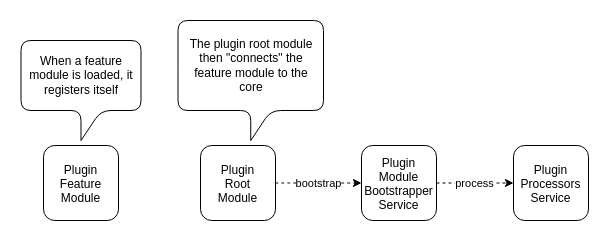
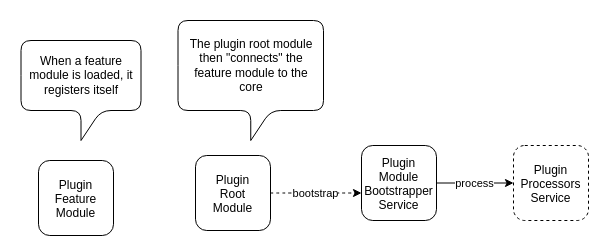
(81, 183) -> (76, 198)
(238, 183) -> (233, 193)
(446, 183) -> (446, 183)
(551, 183) -> (551, 183)
